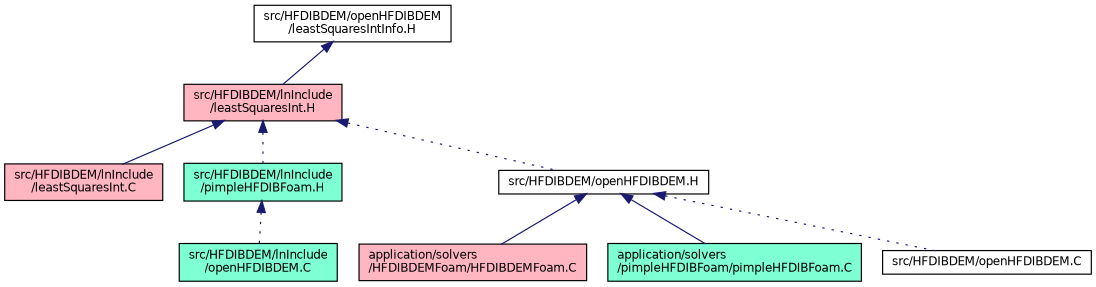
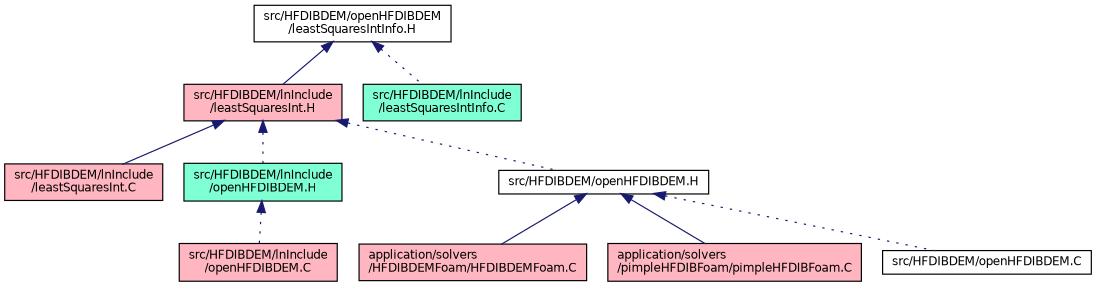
none -> (442, 103)
(263, 182) -> (263, 182)
(258, 262) -> (258, 262)
(735, 262) -> (735, 262)
